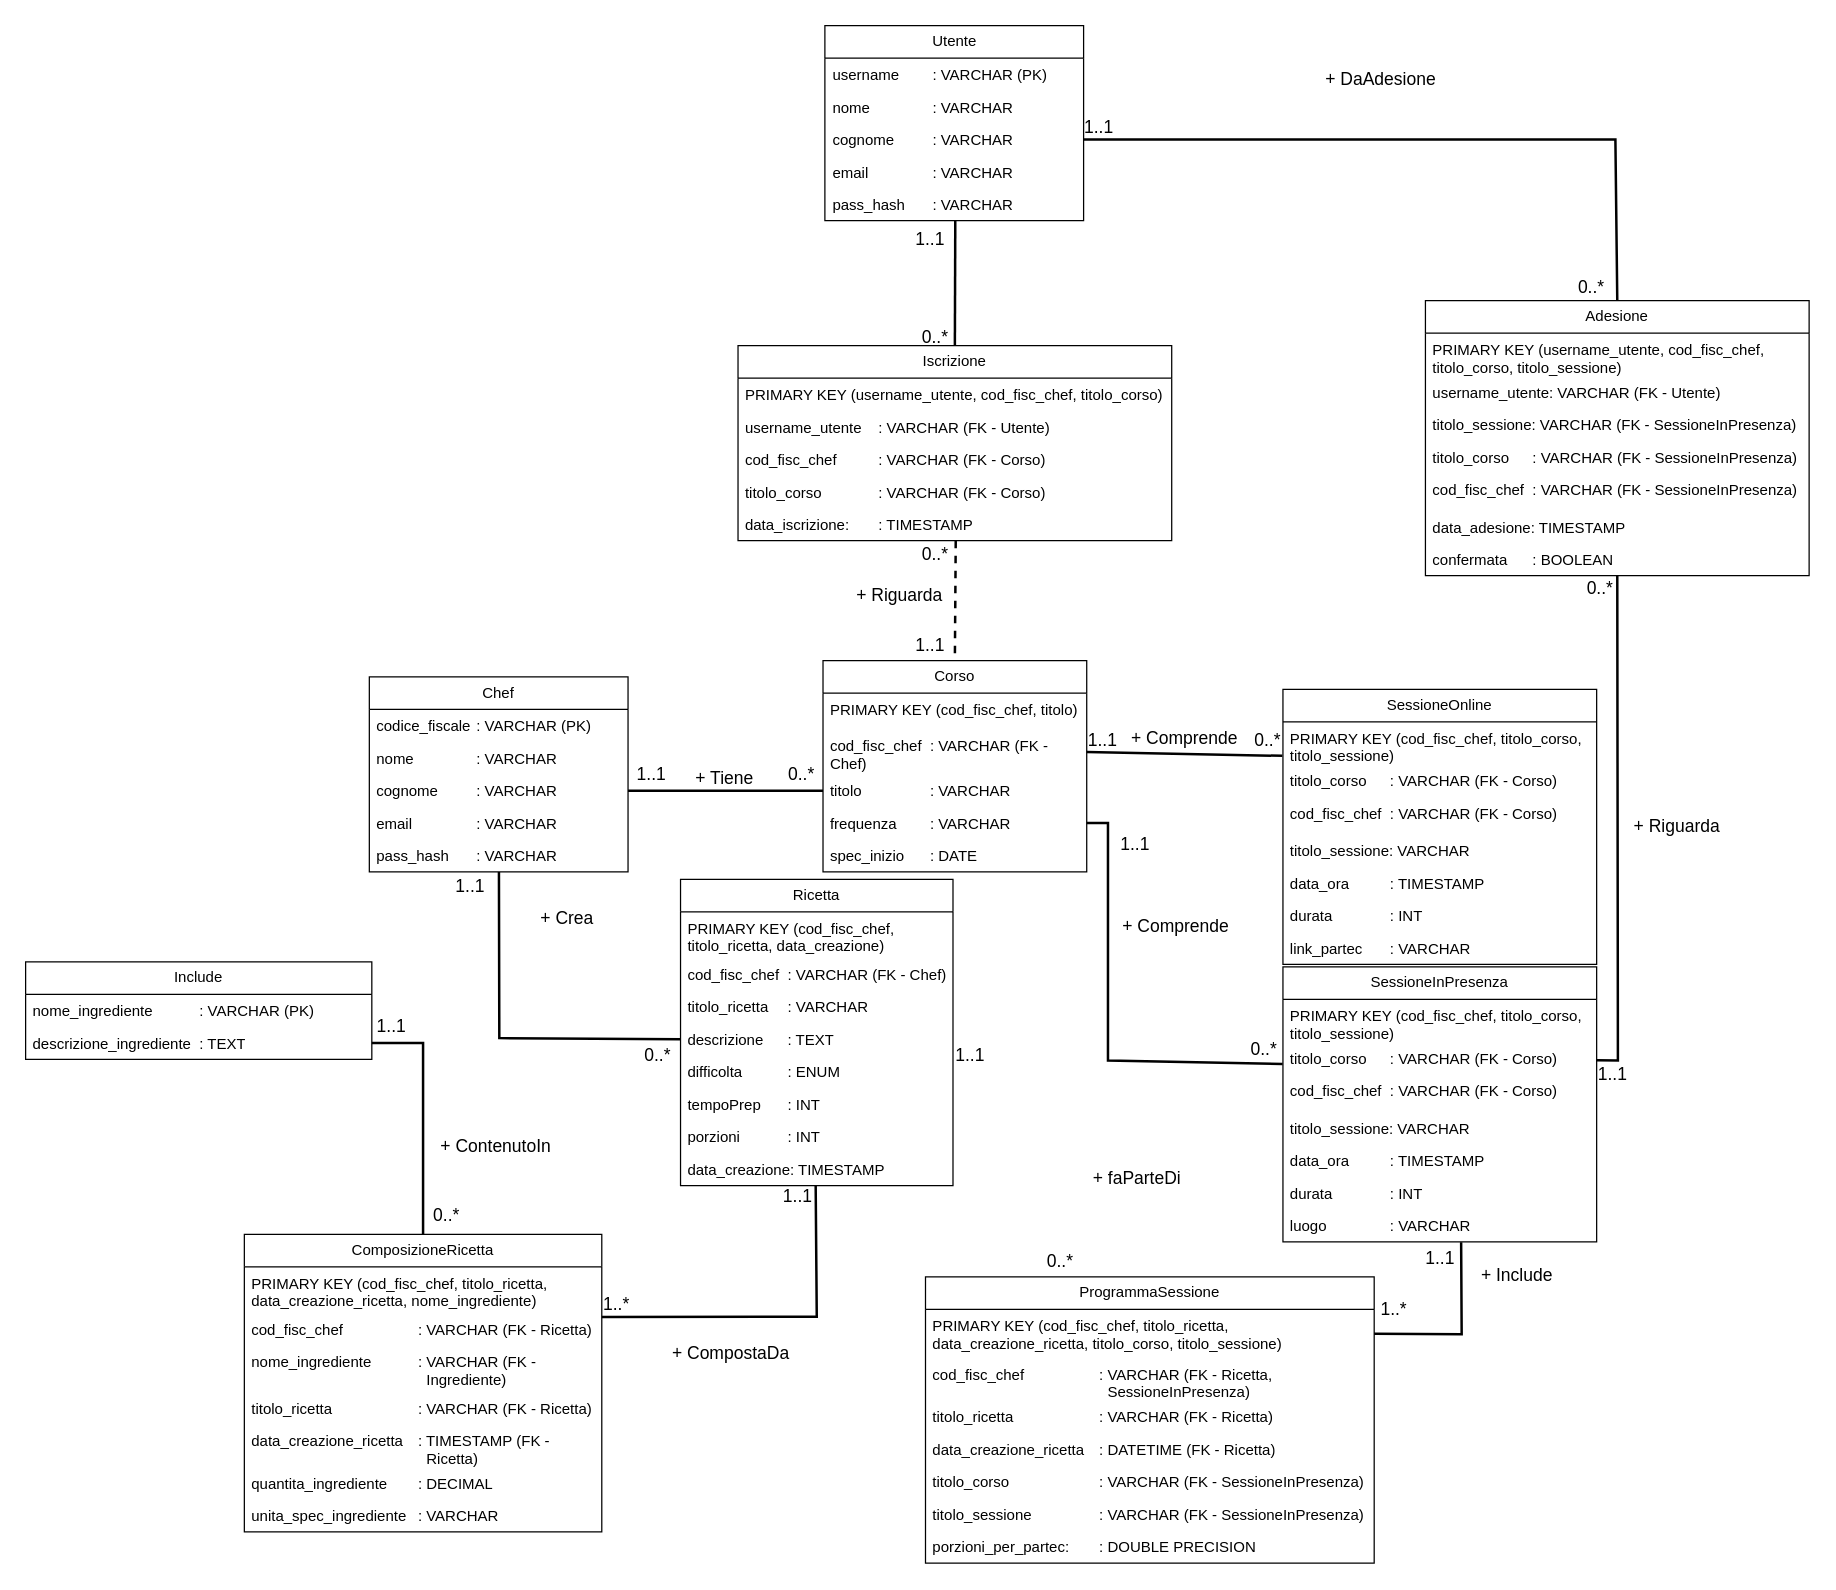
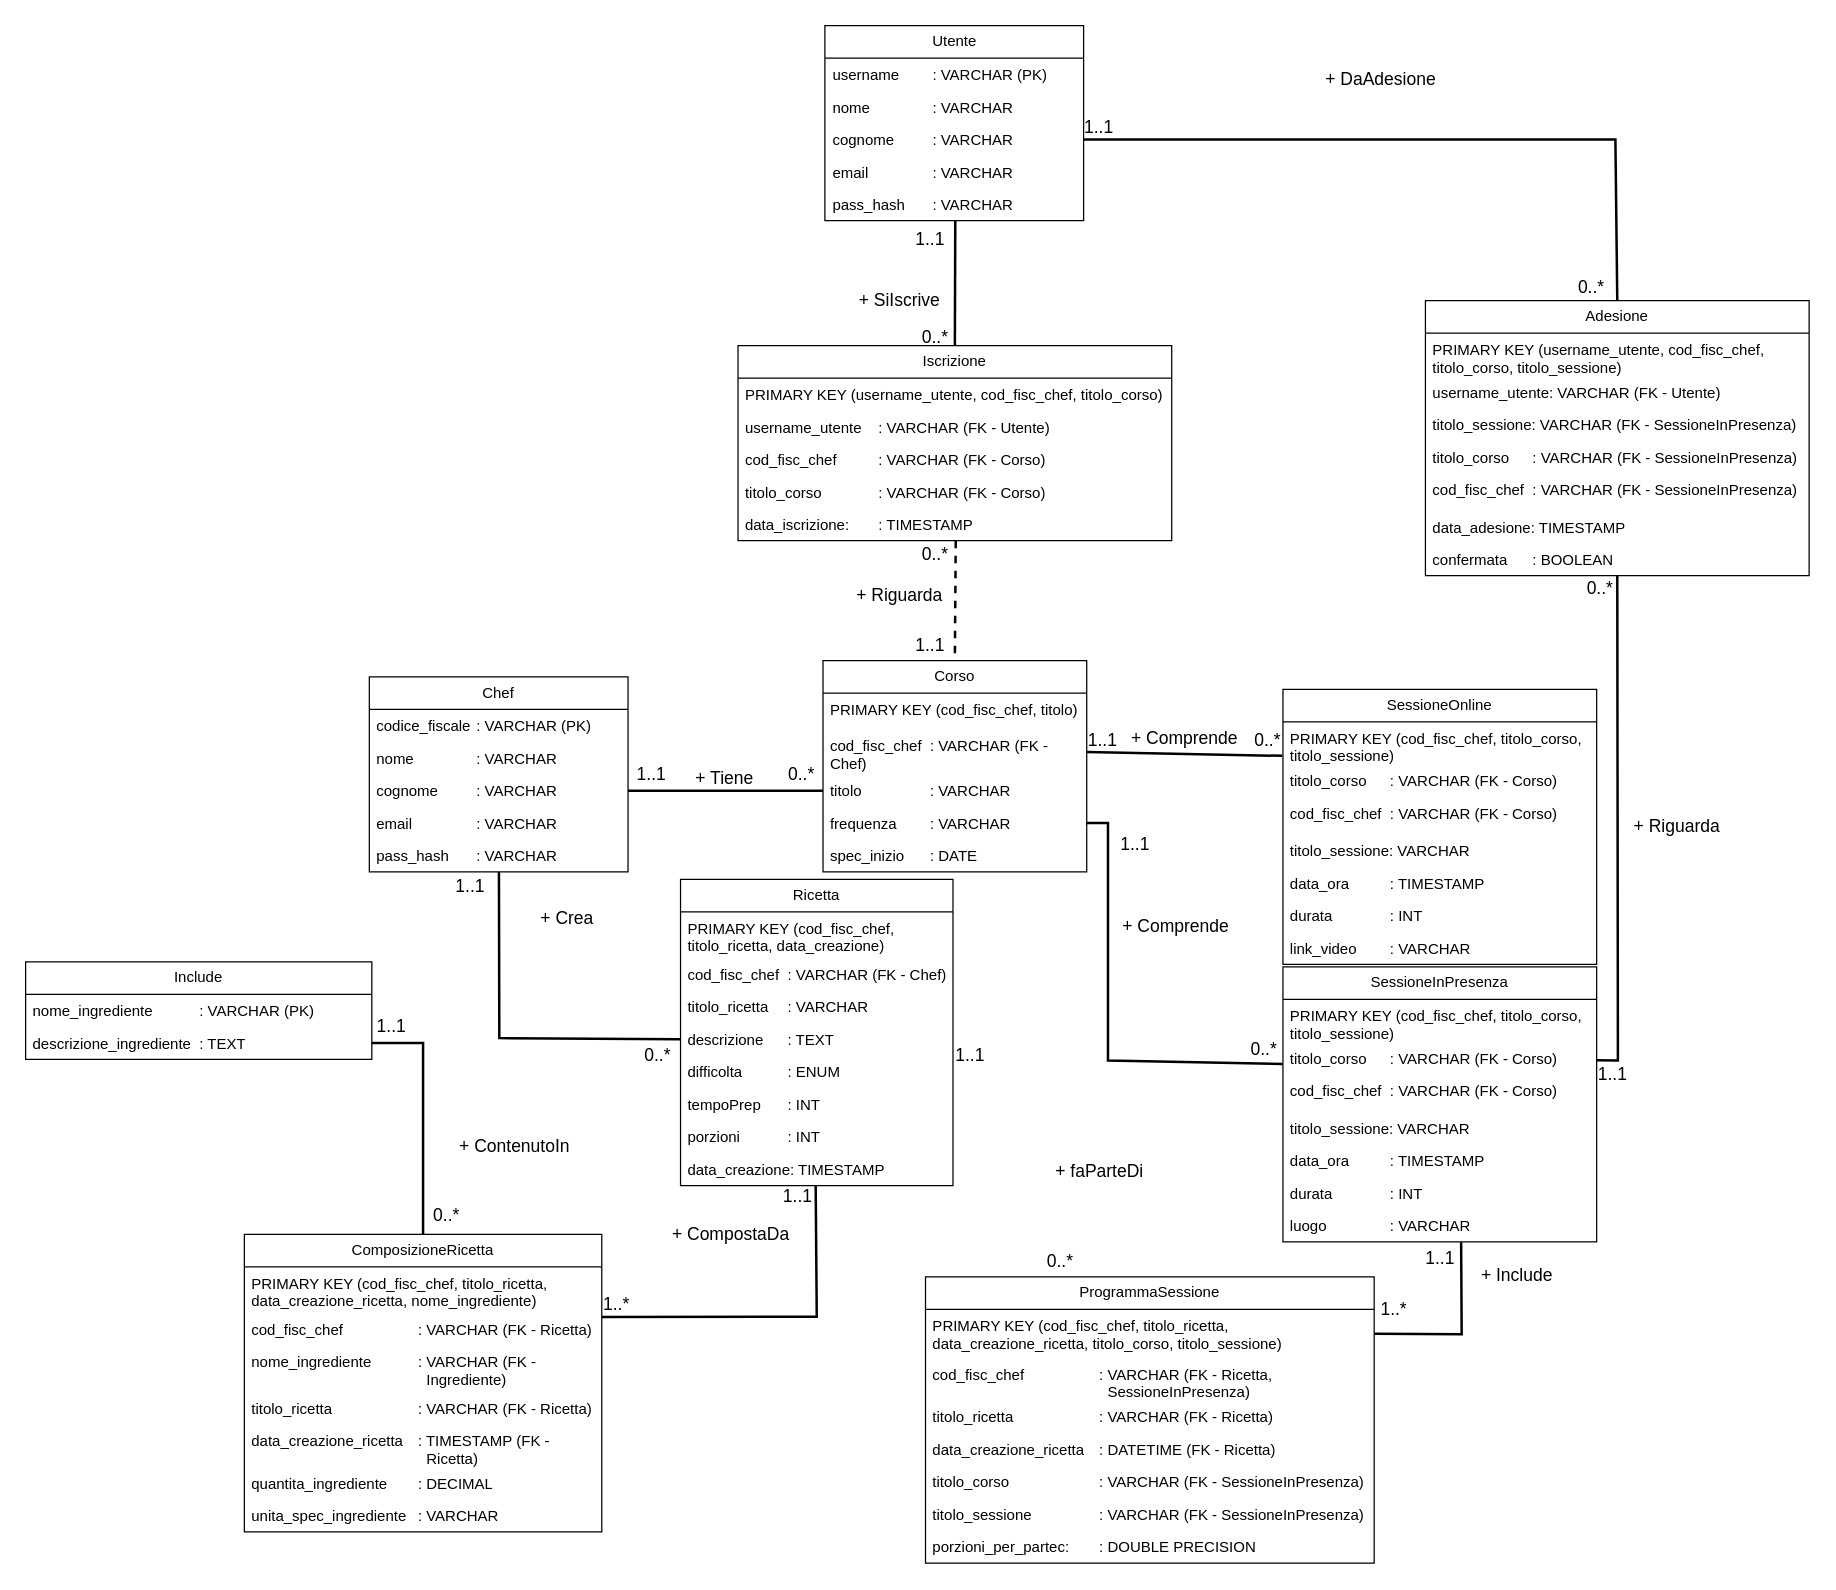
none -> (899, 300)
(1371, 950) -> (1365, 950)
(496, 1146) -> (514, 1146)
(1137, 1178) -> (1099, 1171)
(731, 1353) -> (731, 1234)
